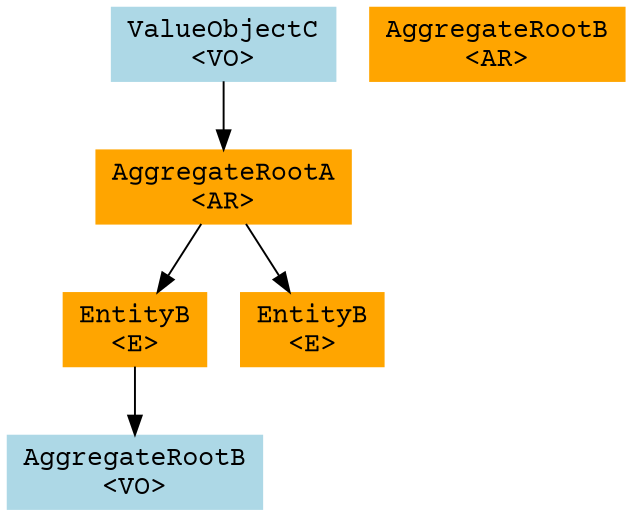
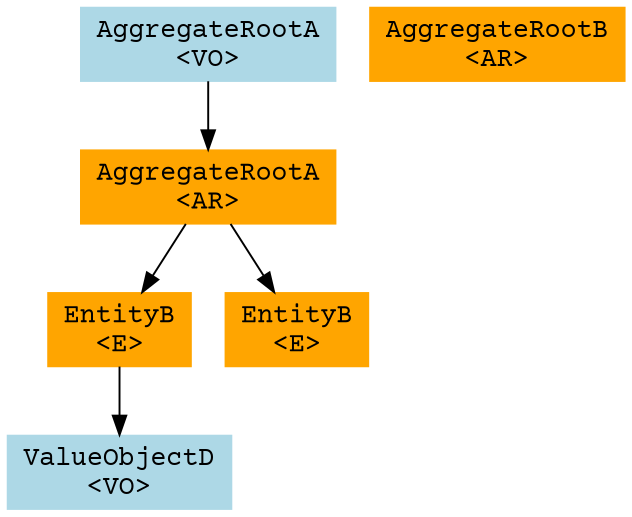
(224, 44) -> (208, 44)
(135, 472) -> (120, 472)
